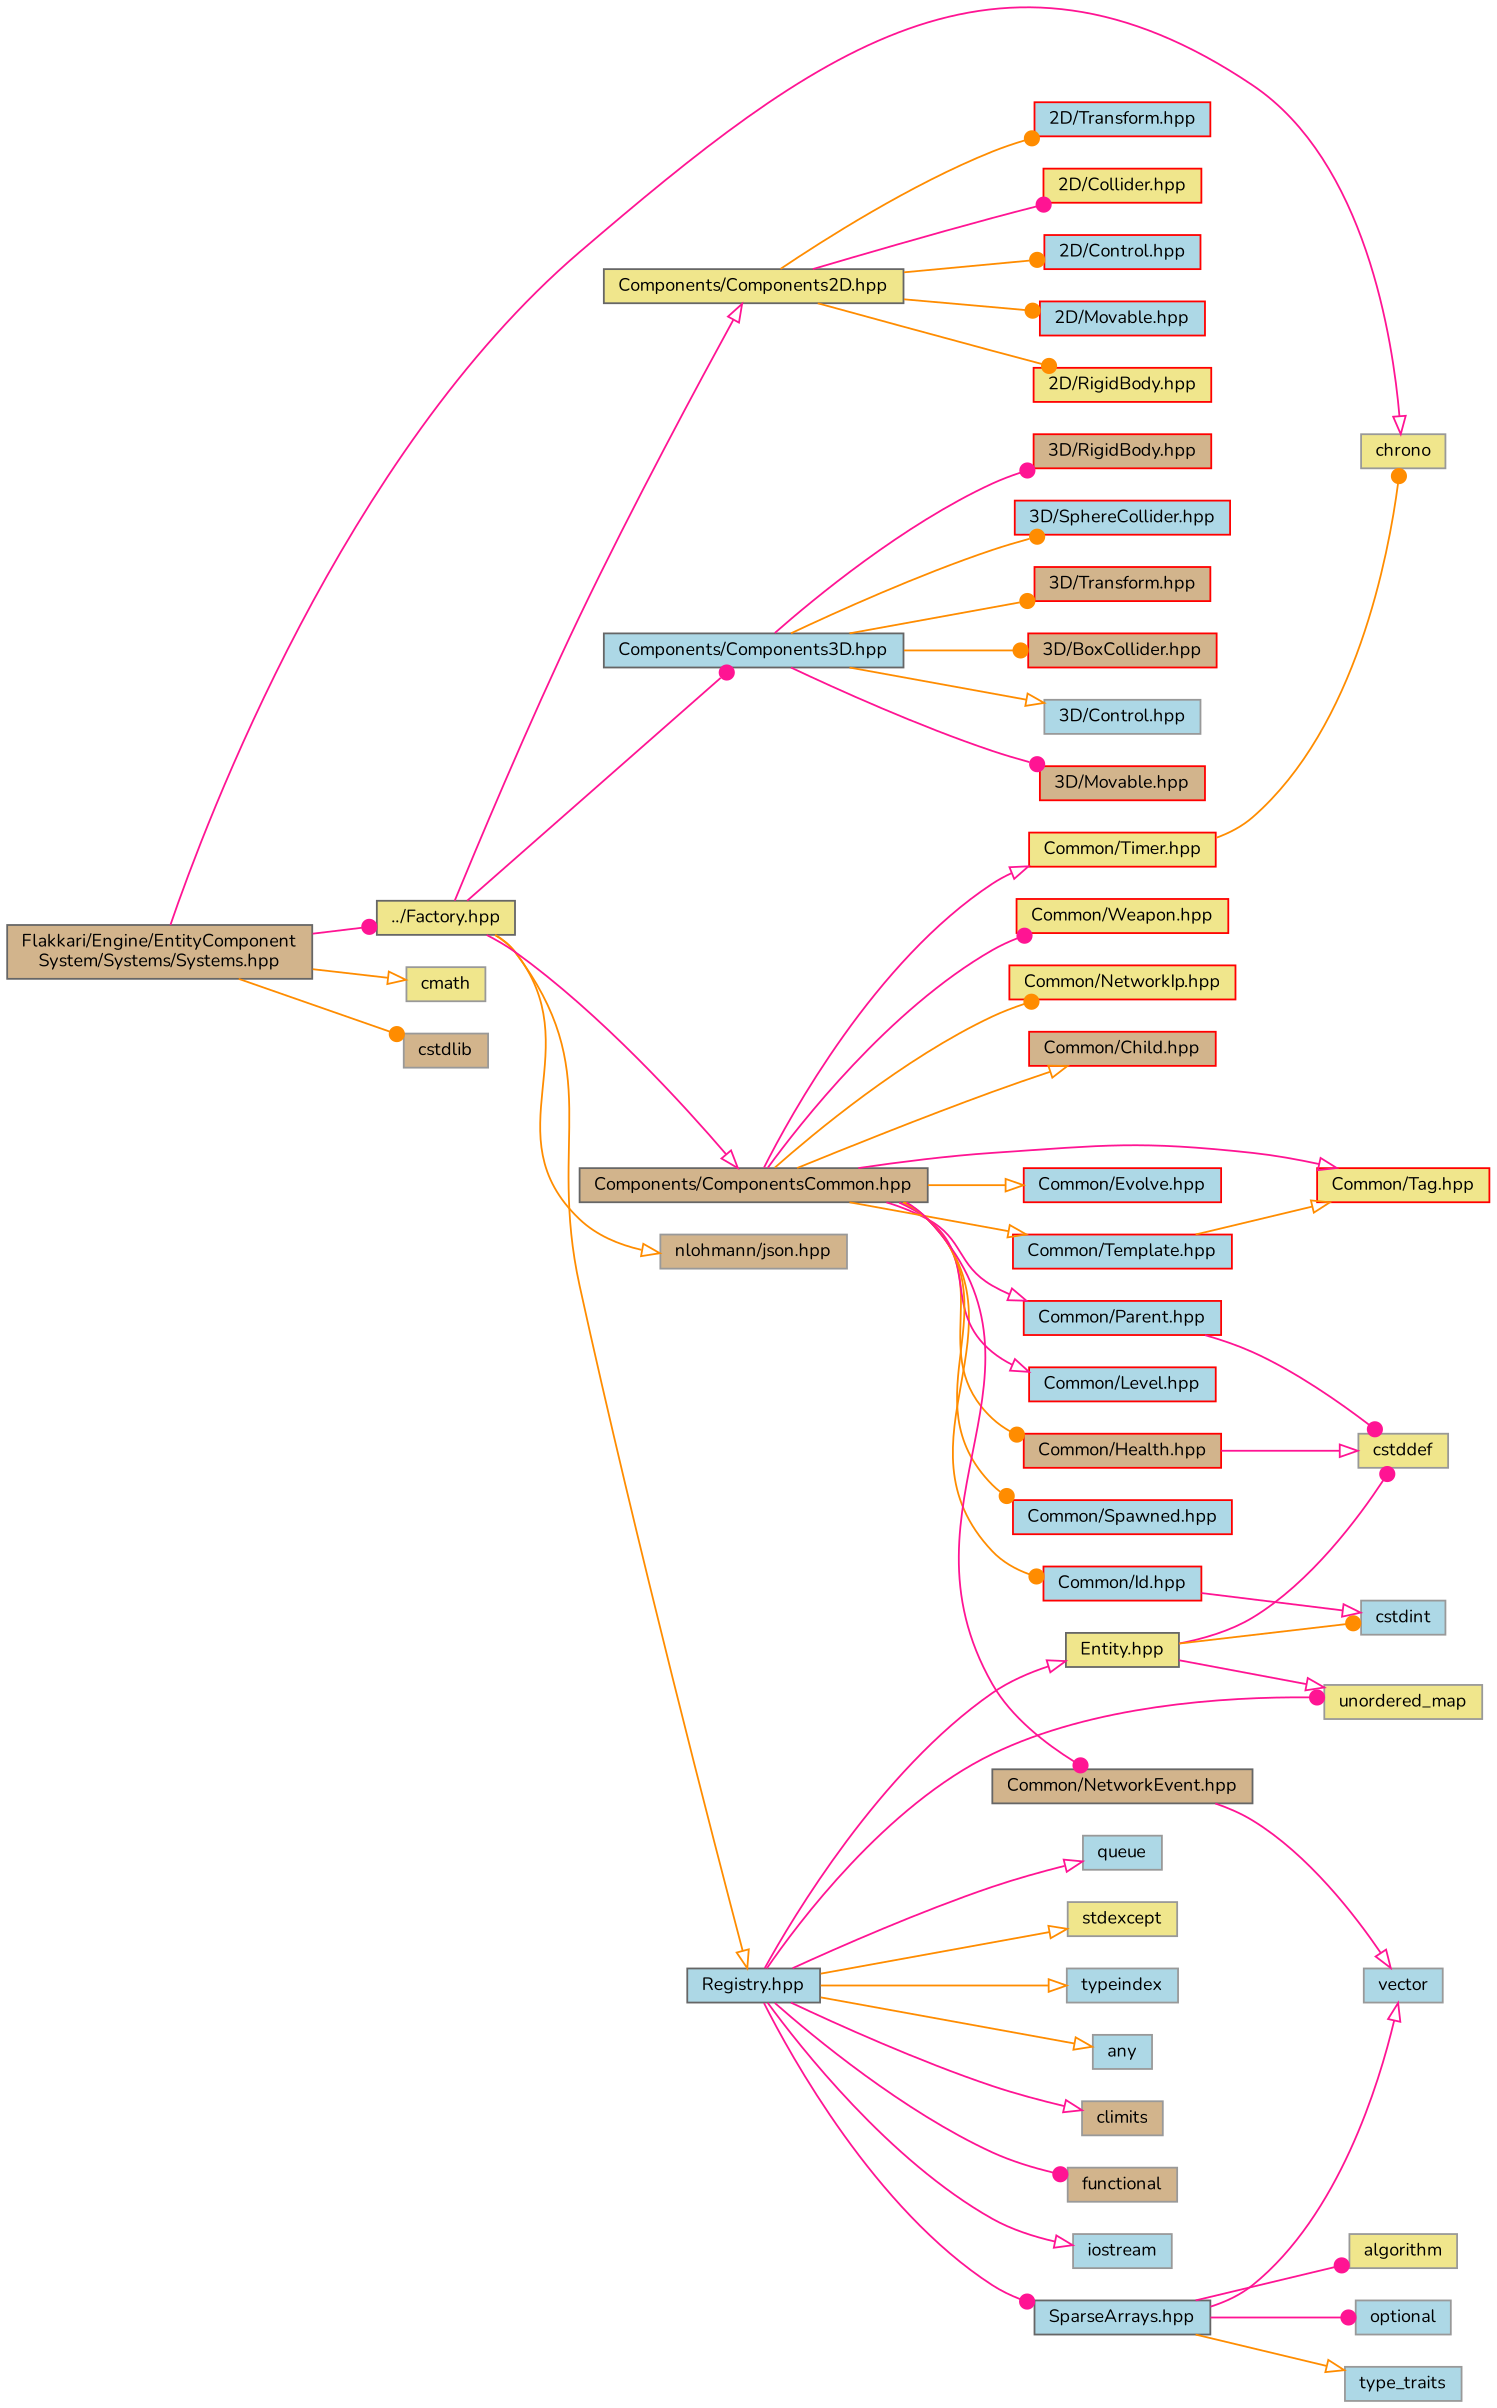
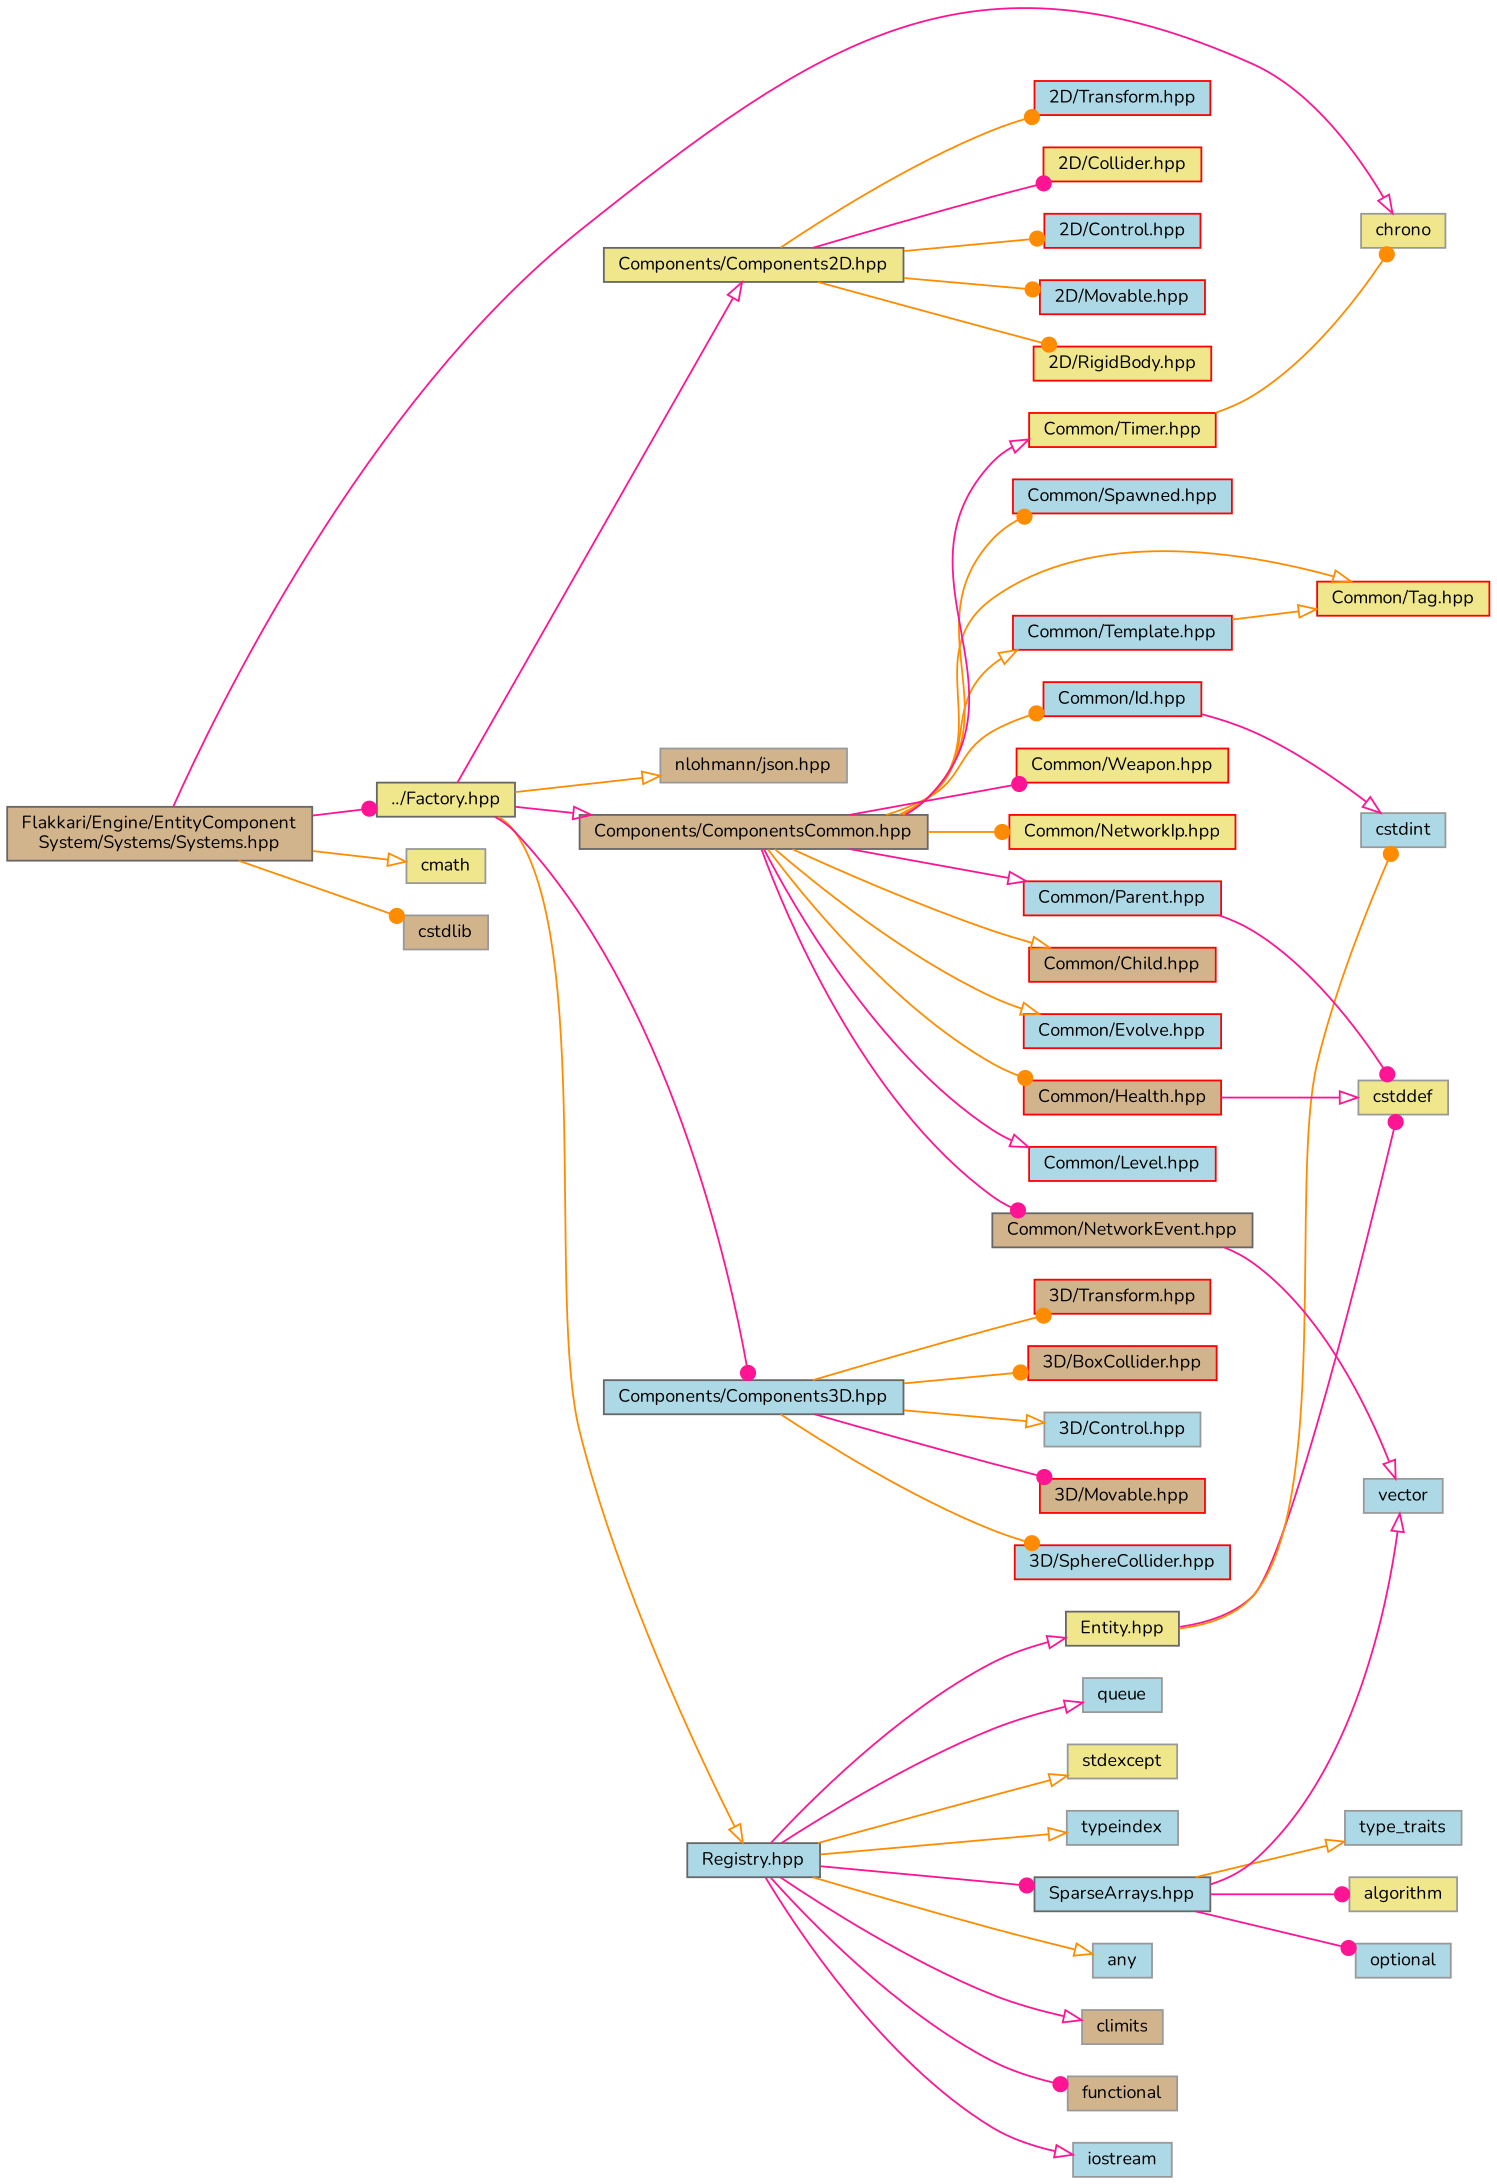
(1122, 451) -> none
(1089, 1147) -> (1038, 574)
(1403, 1702) -> none
